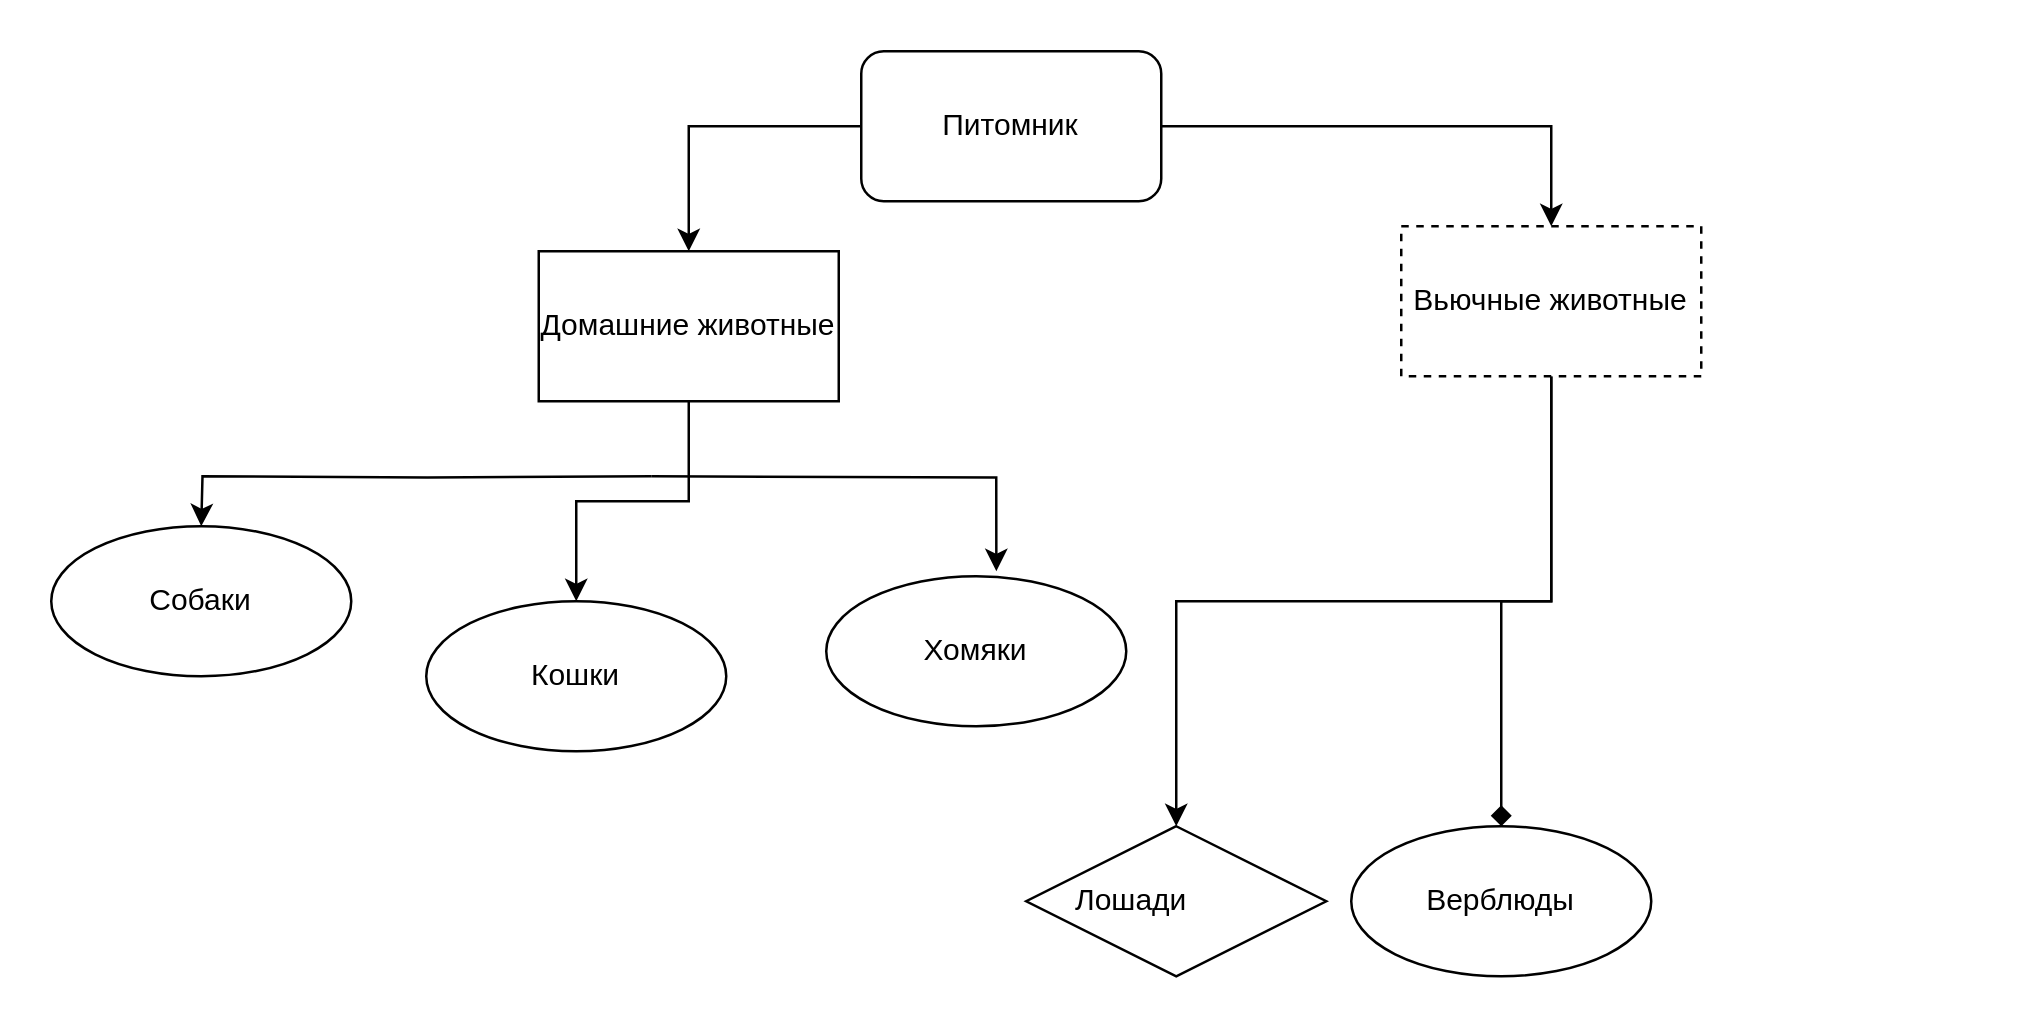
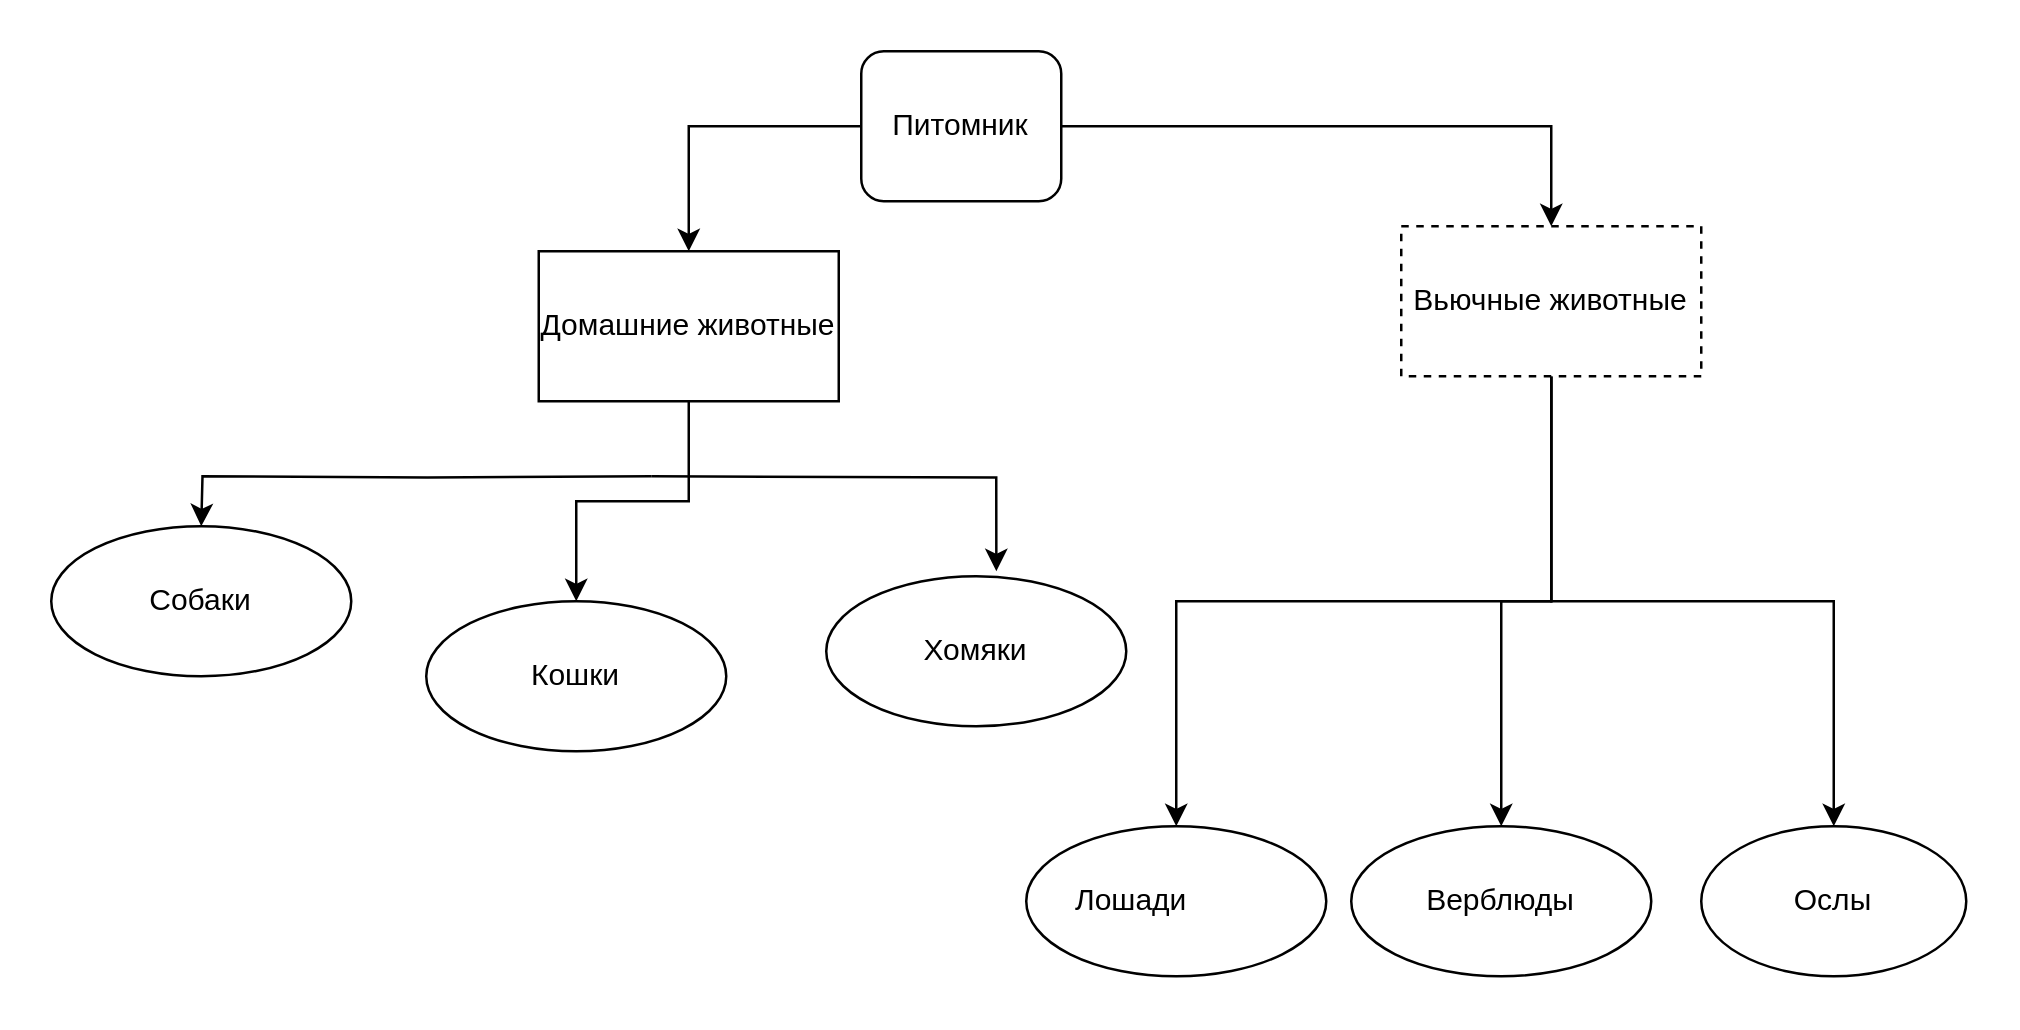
(1011, 126) -> (961, 126)
none -> (1800, 601)
(1501, 806) -> (1501, 807)
(1176, 901) -> (1176, 901)
none -> (1834, 901)
